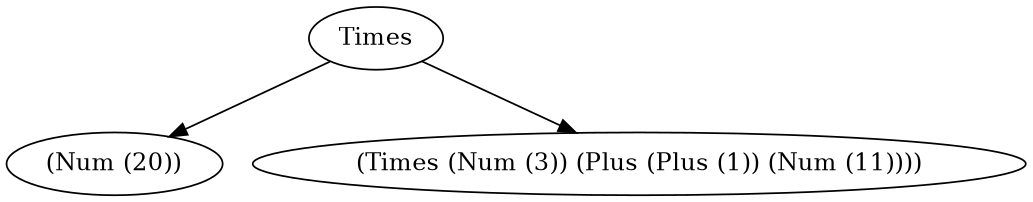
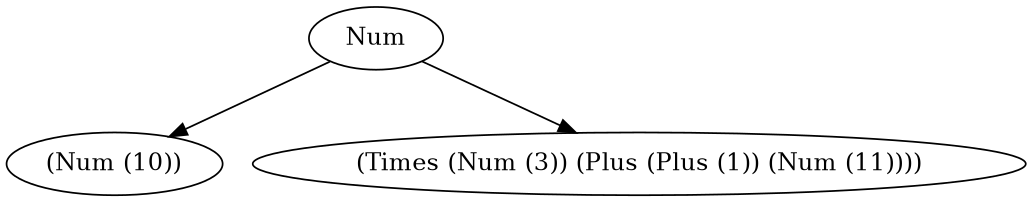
(376, 38) -> (376, 38)
(115, 164) -> (115, 164)
